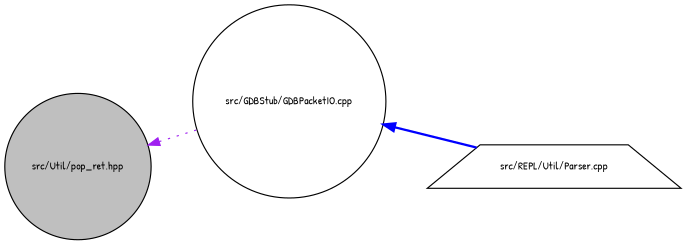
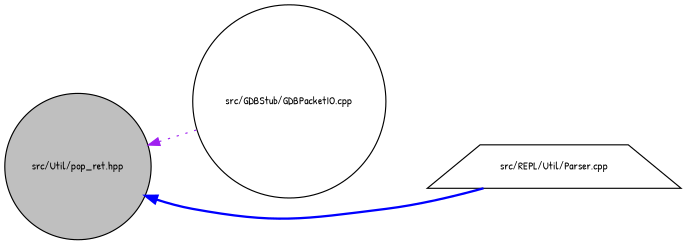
(436, 137) -> (320, 217)
